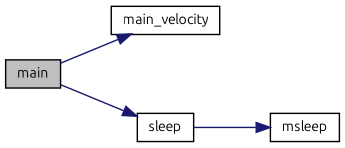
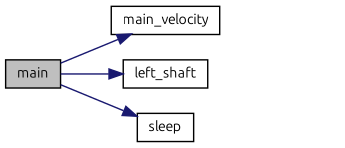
none -> (165, 74)
(305, 127) -> none
